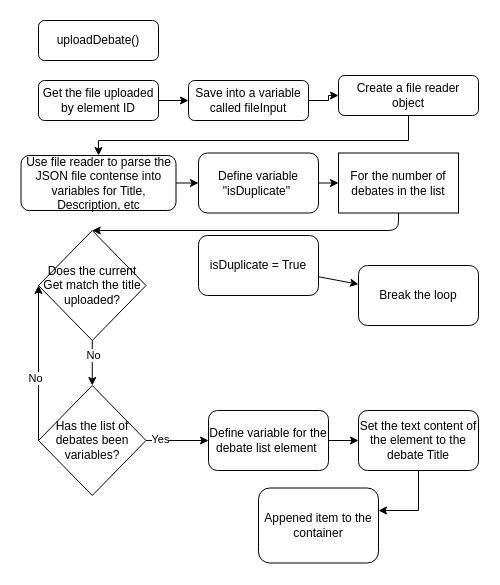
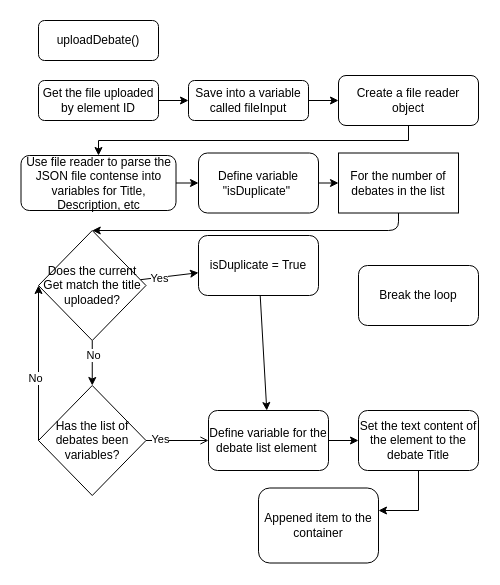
(409, 96) -> (409, 101)
none -> (166, 277)
(335, 280) -> (263, 350)
(200, 441) -> (202, 441)
